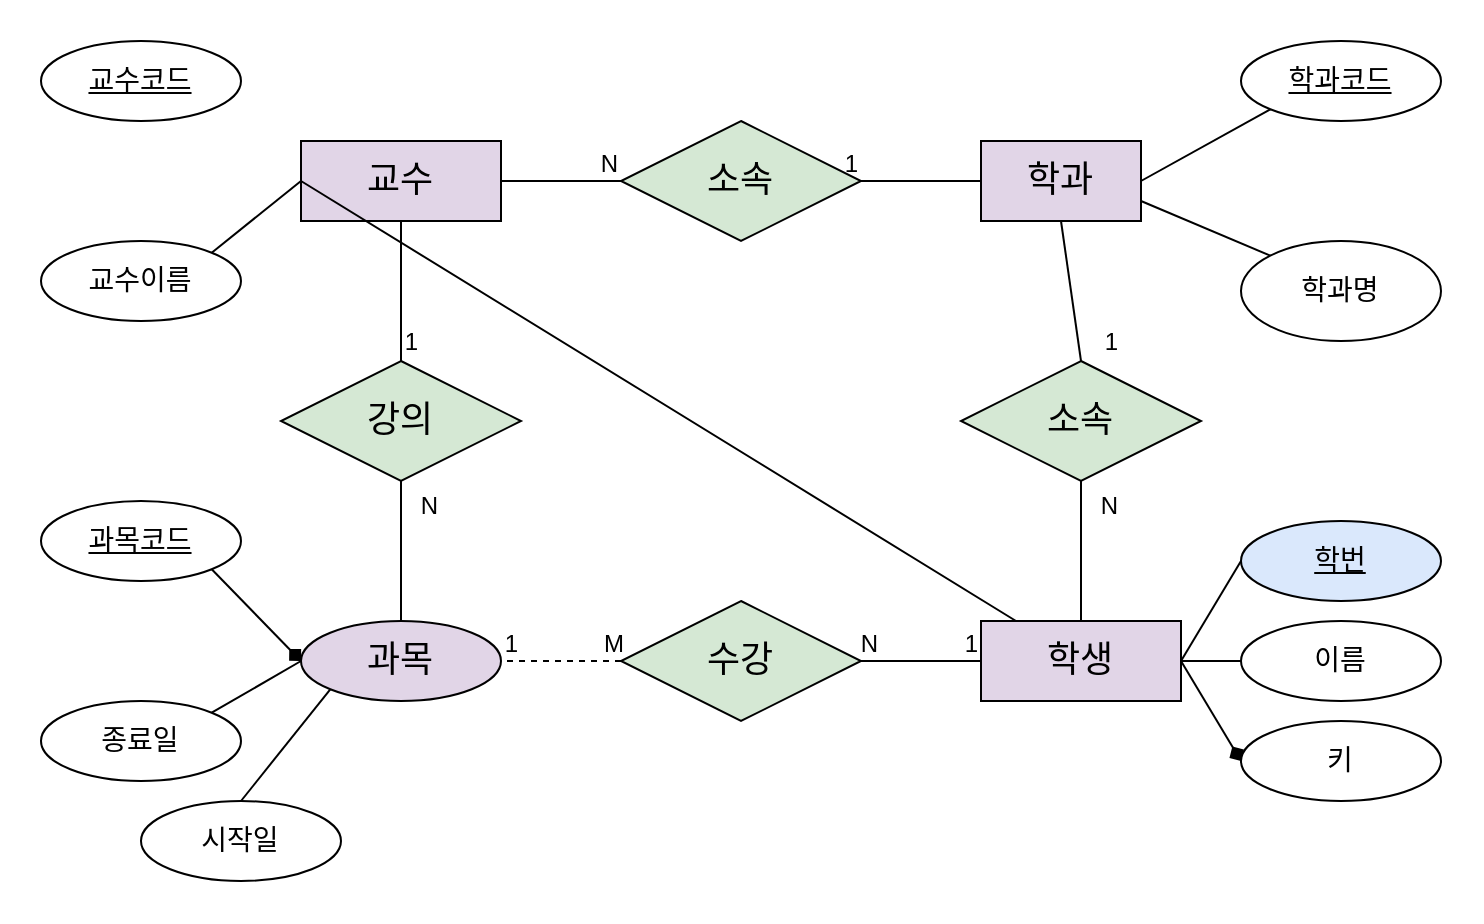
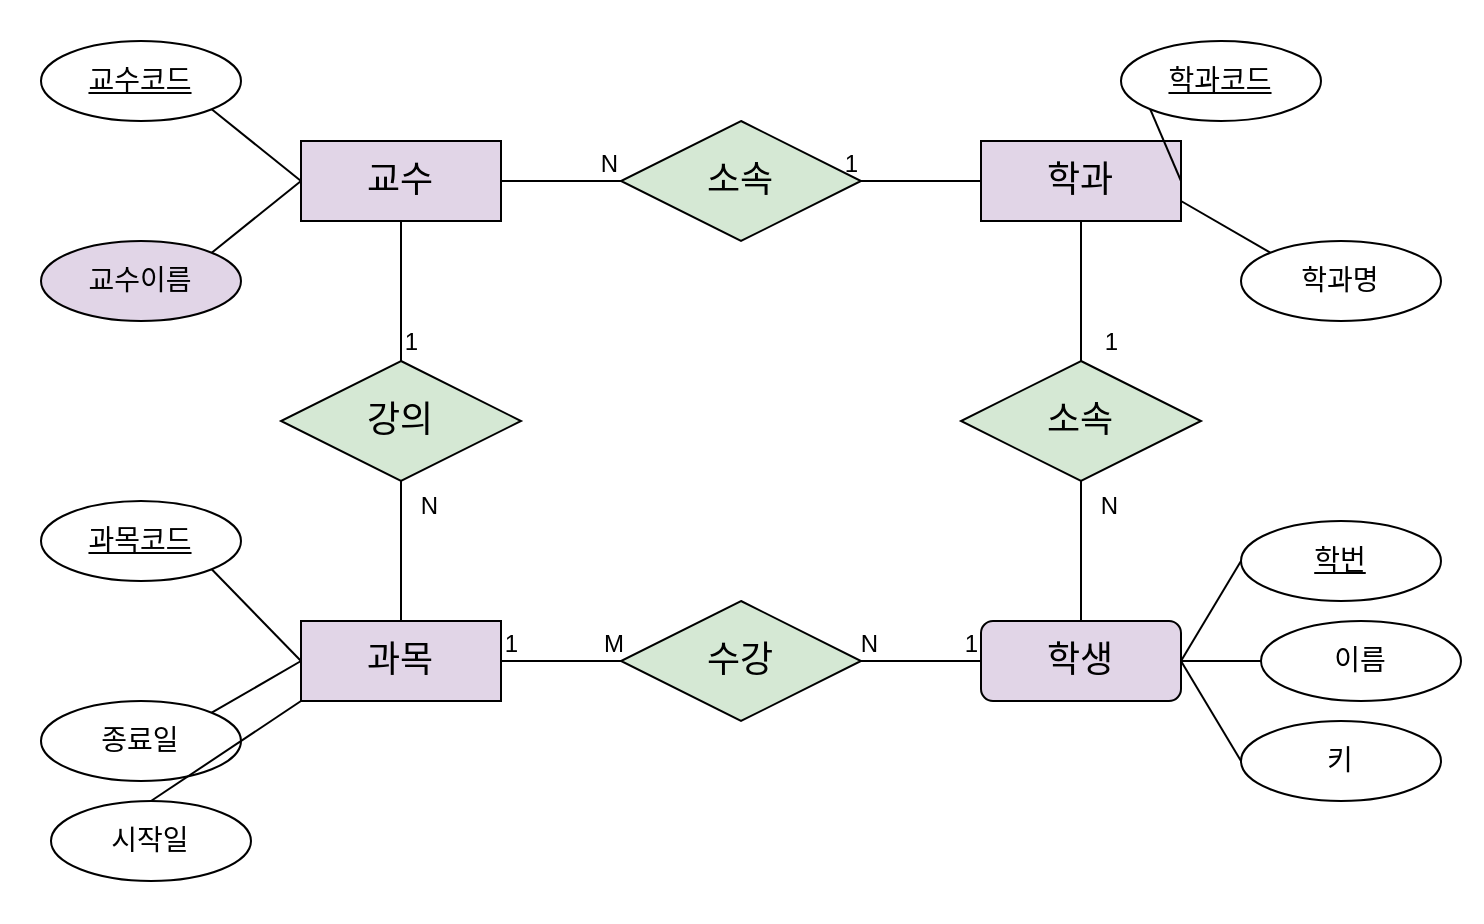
(1341, 81) -> (1221, 81)
(1061, 181) -> (1081, 181)
(141, 281) -> (141, 281)
(1341, 291) -> (1341, 281)
(710, 433) -> (256, 145)
(1341, 561) -> (1341, 561)
(290, 649) -> (294, 654)
(401, 661) -> (401, 661)
(559, 661) -> (559, 661)
(1081, 661) -> (1081, 661)
(1341, 661) -> (1361, 661)
(1232, 746) -> (1236, 752)
(241, 841) -> (151, 841)
